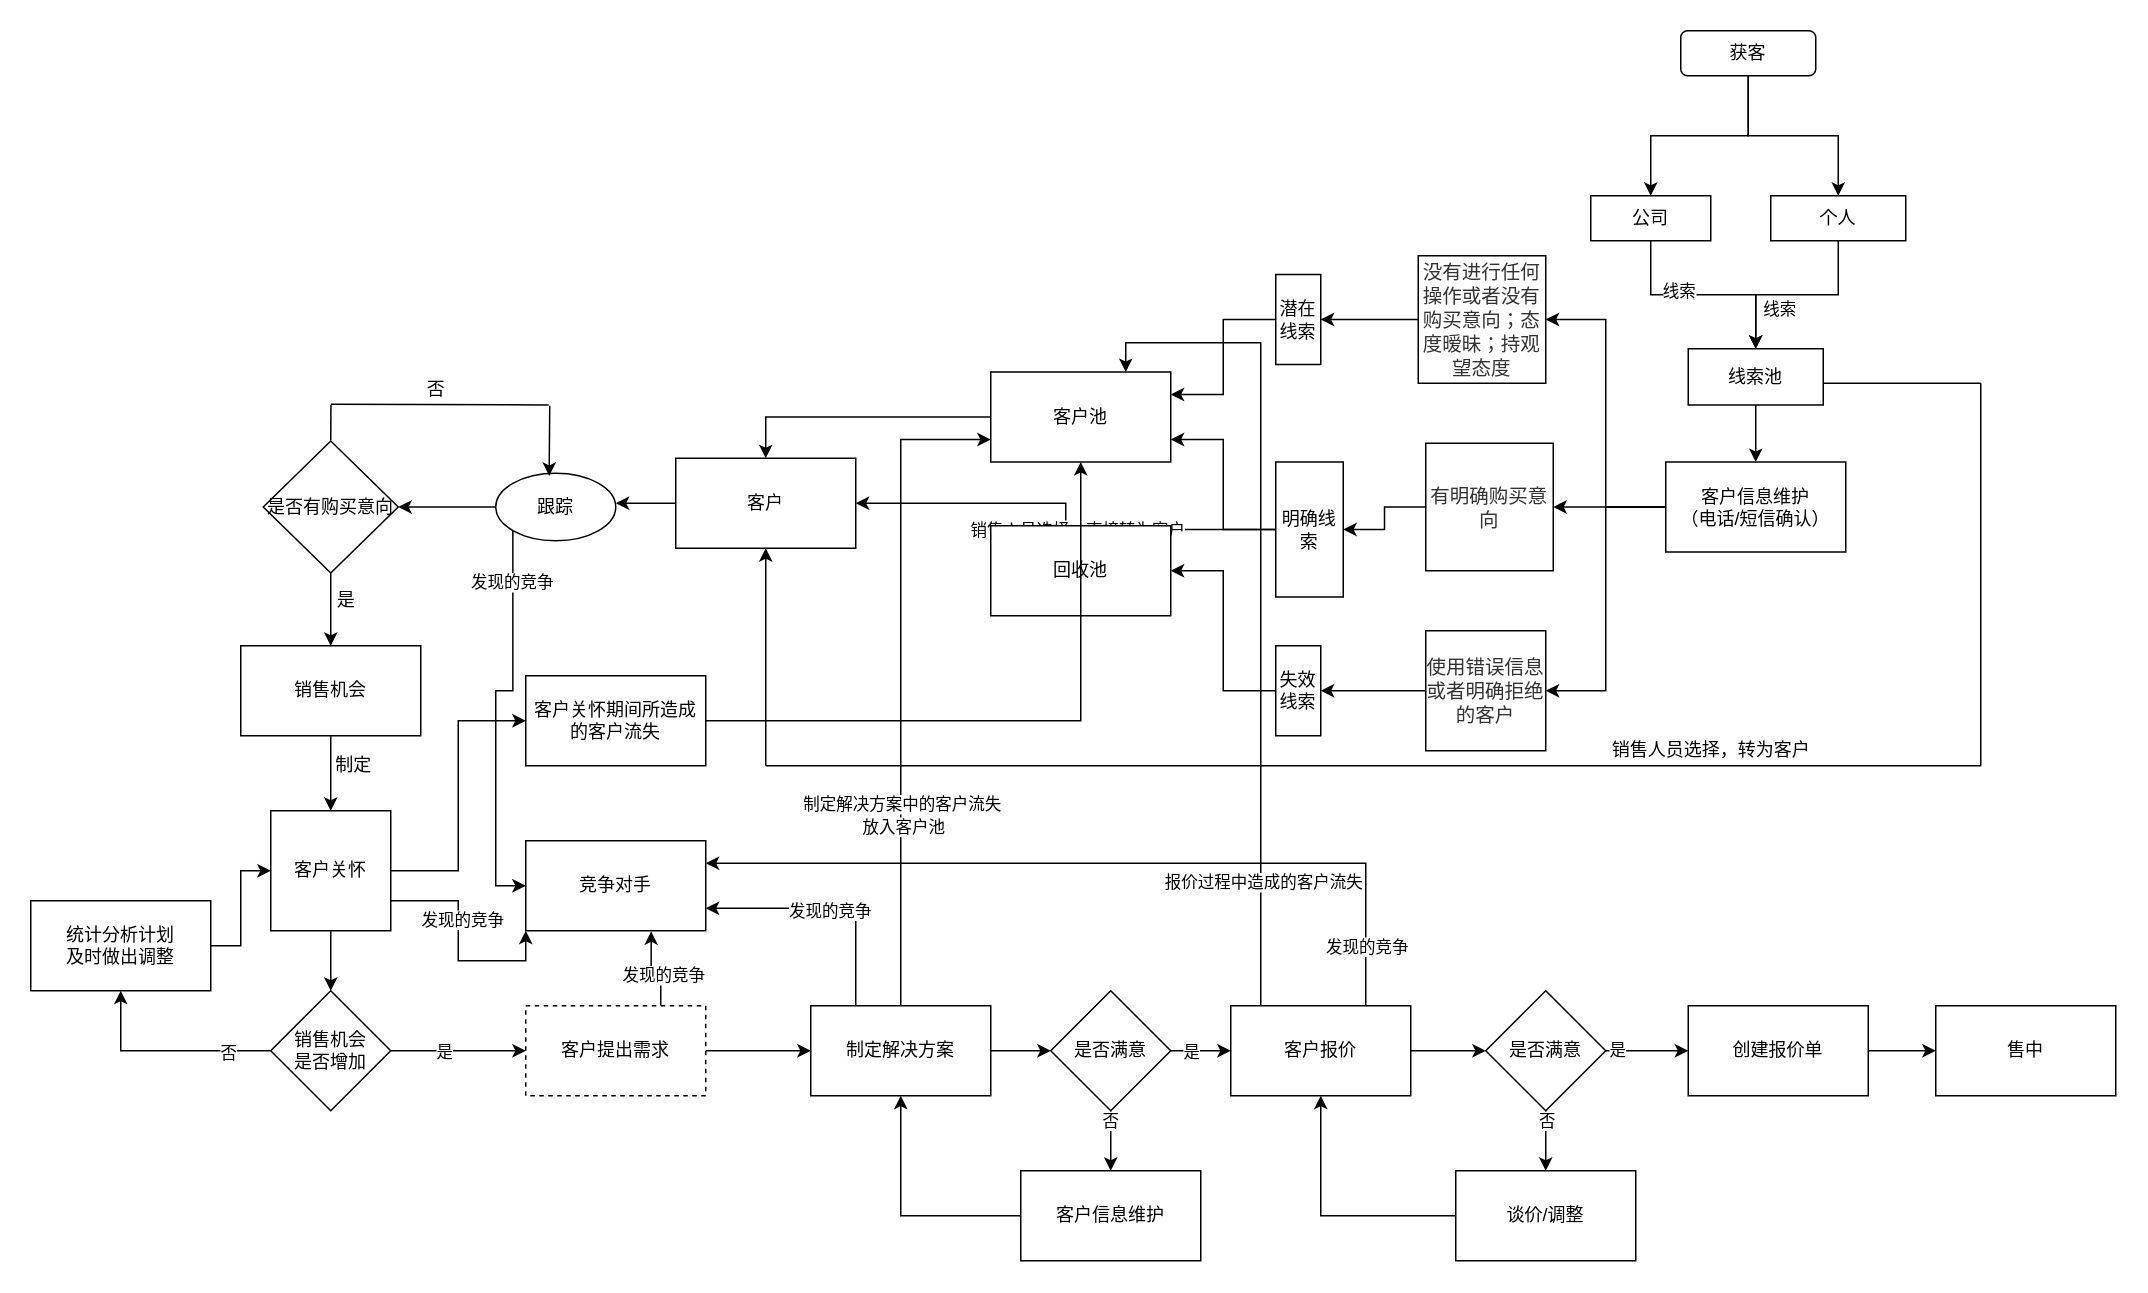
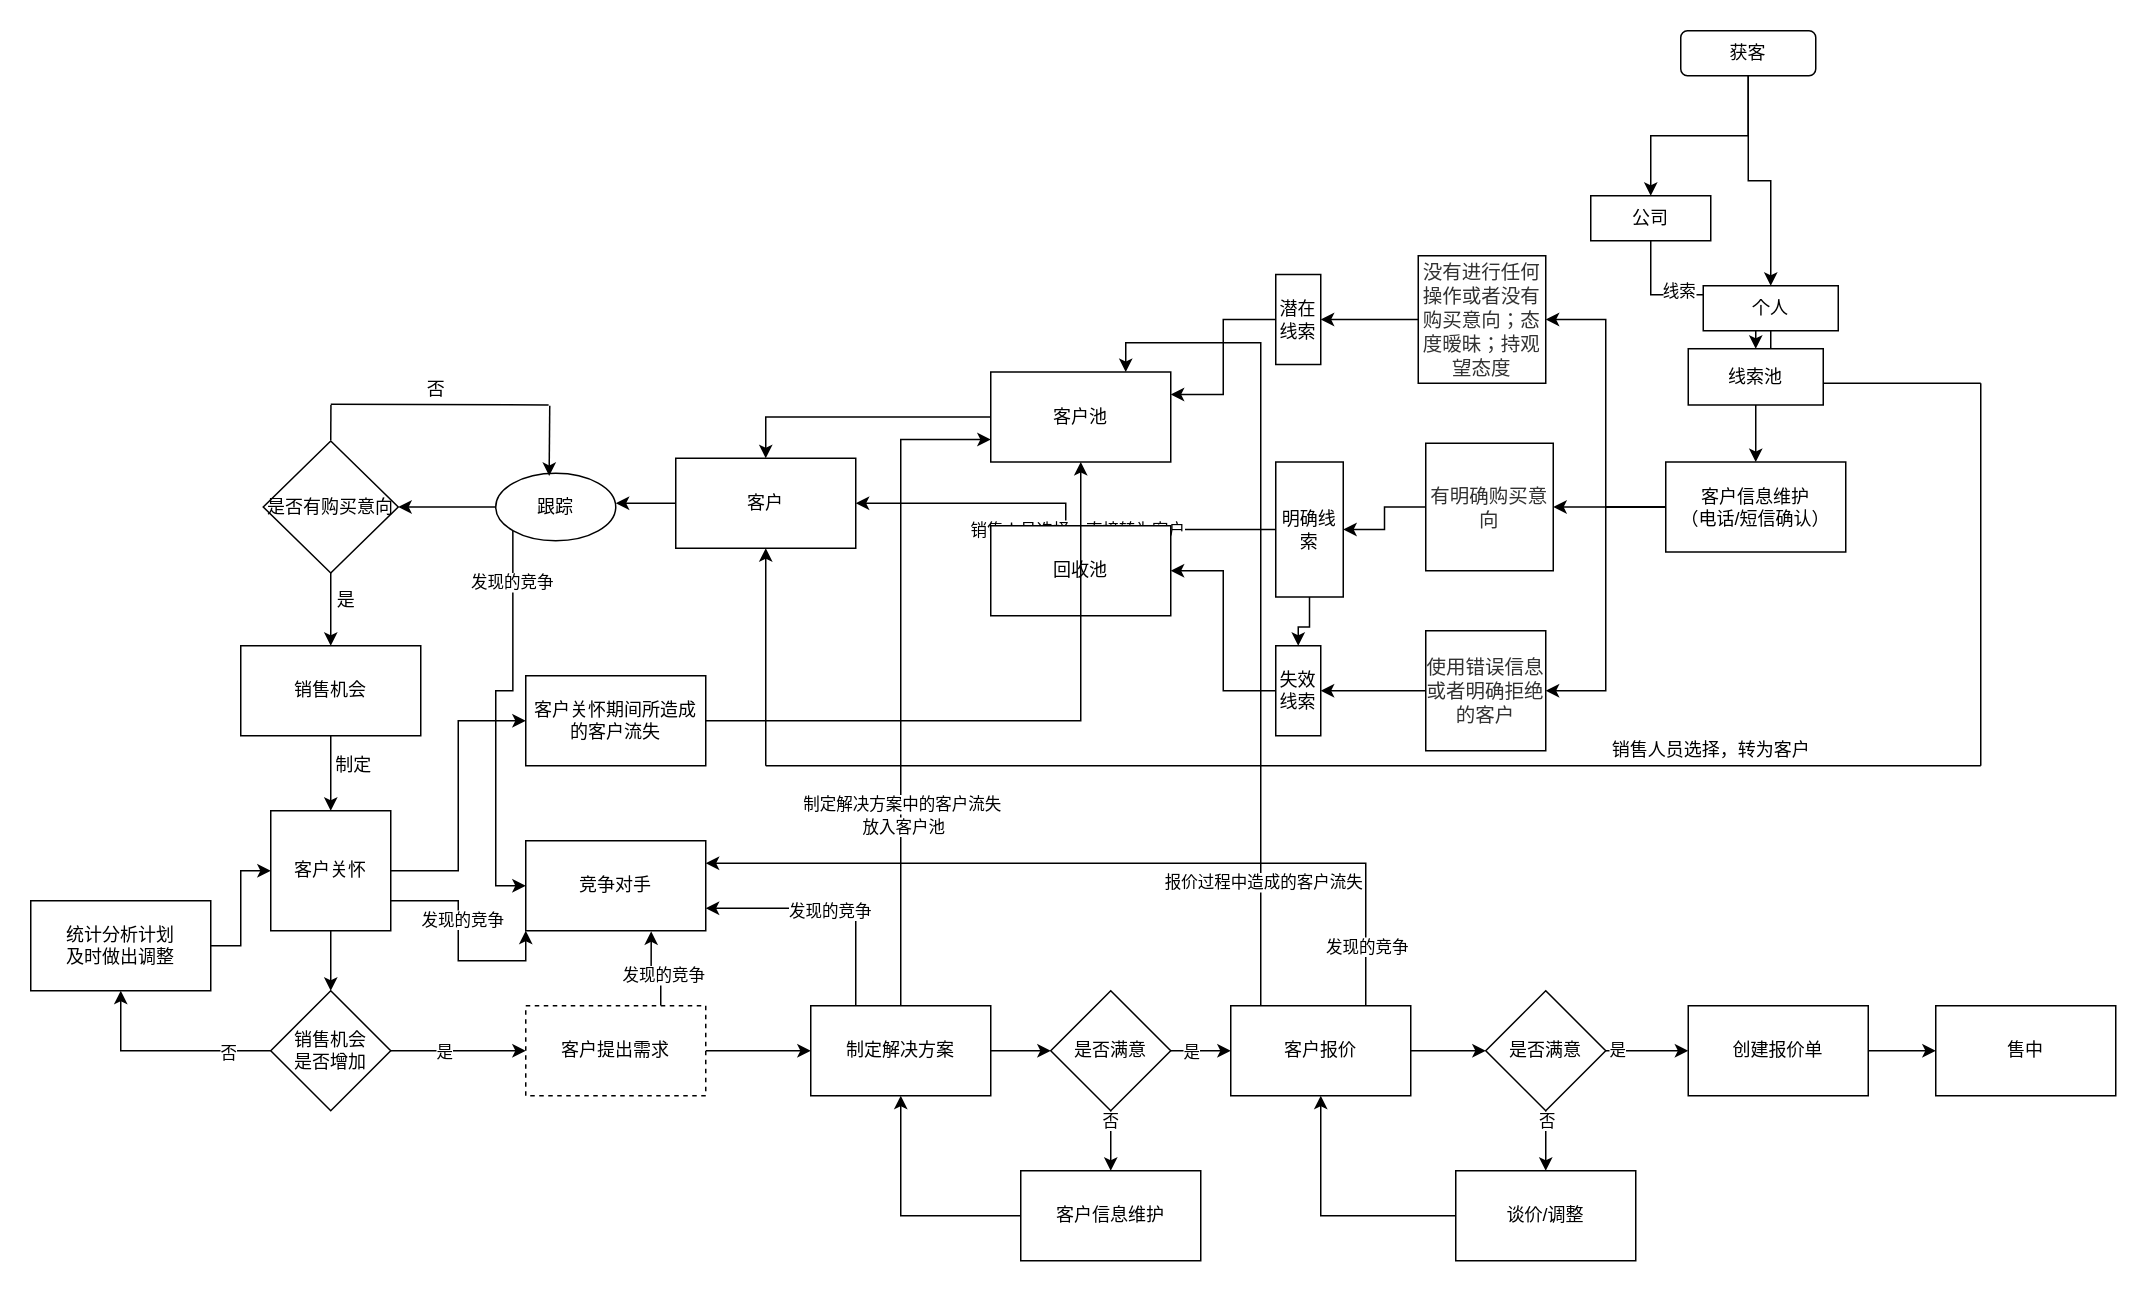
(1838, 218) -> (1771, 308)
(1223, 463) -> (1310, 622)
